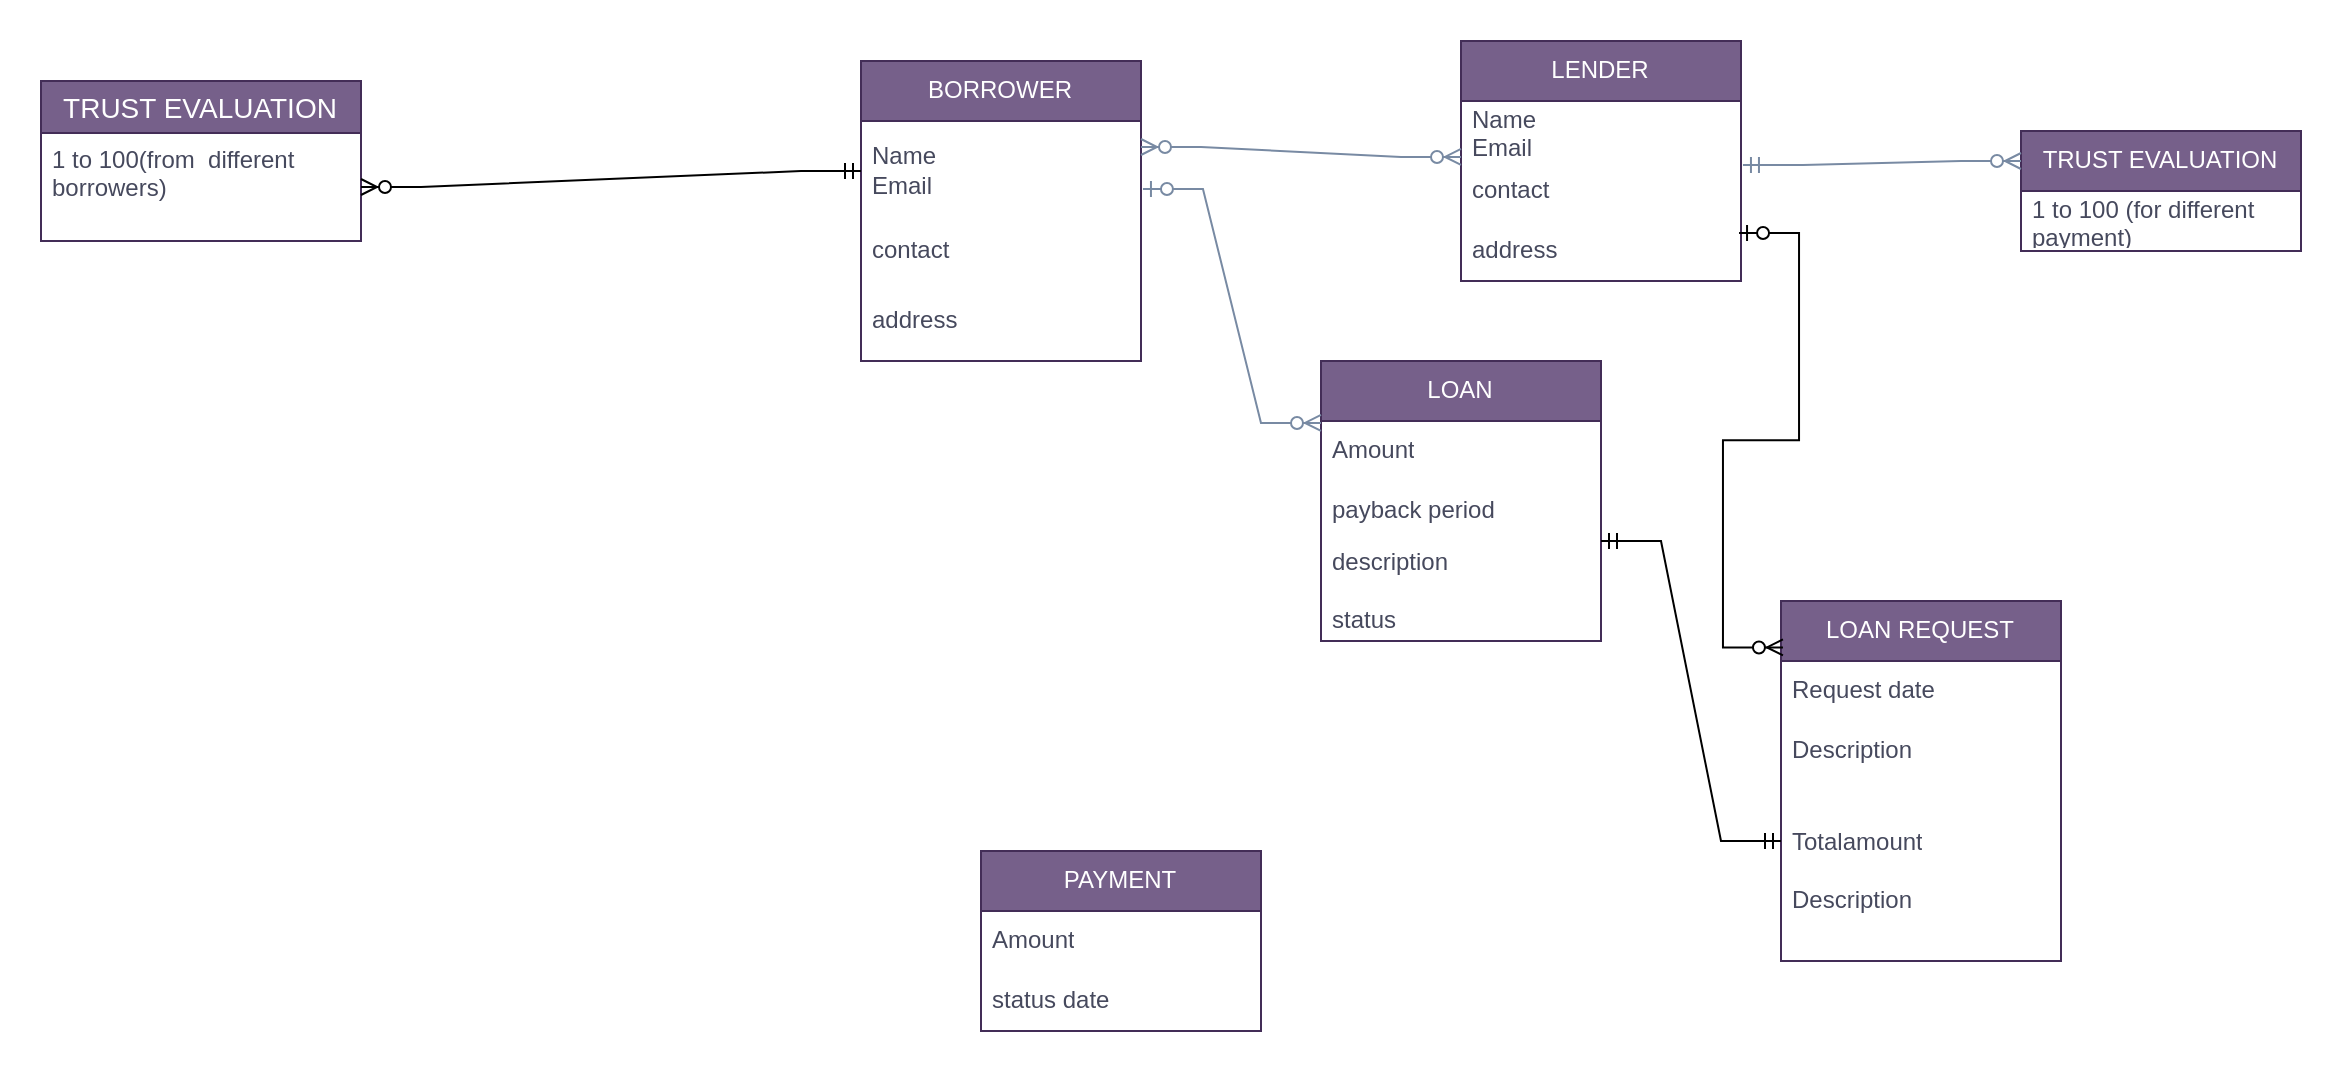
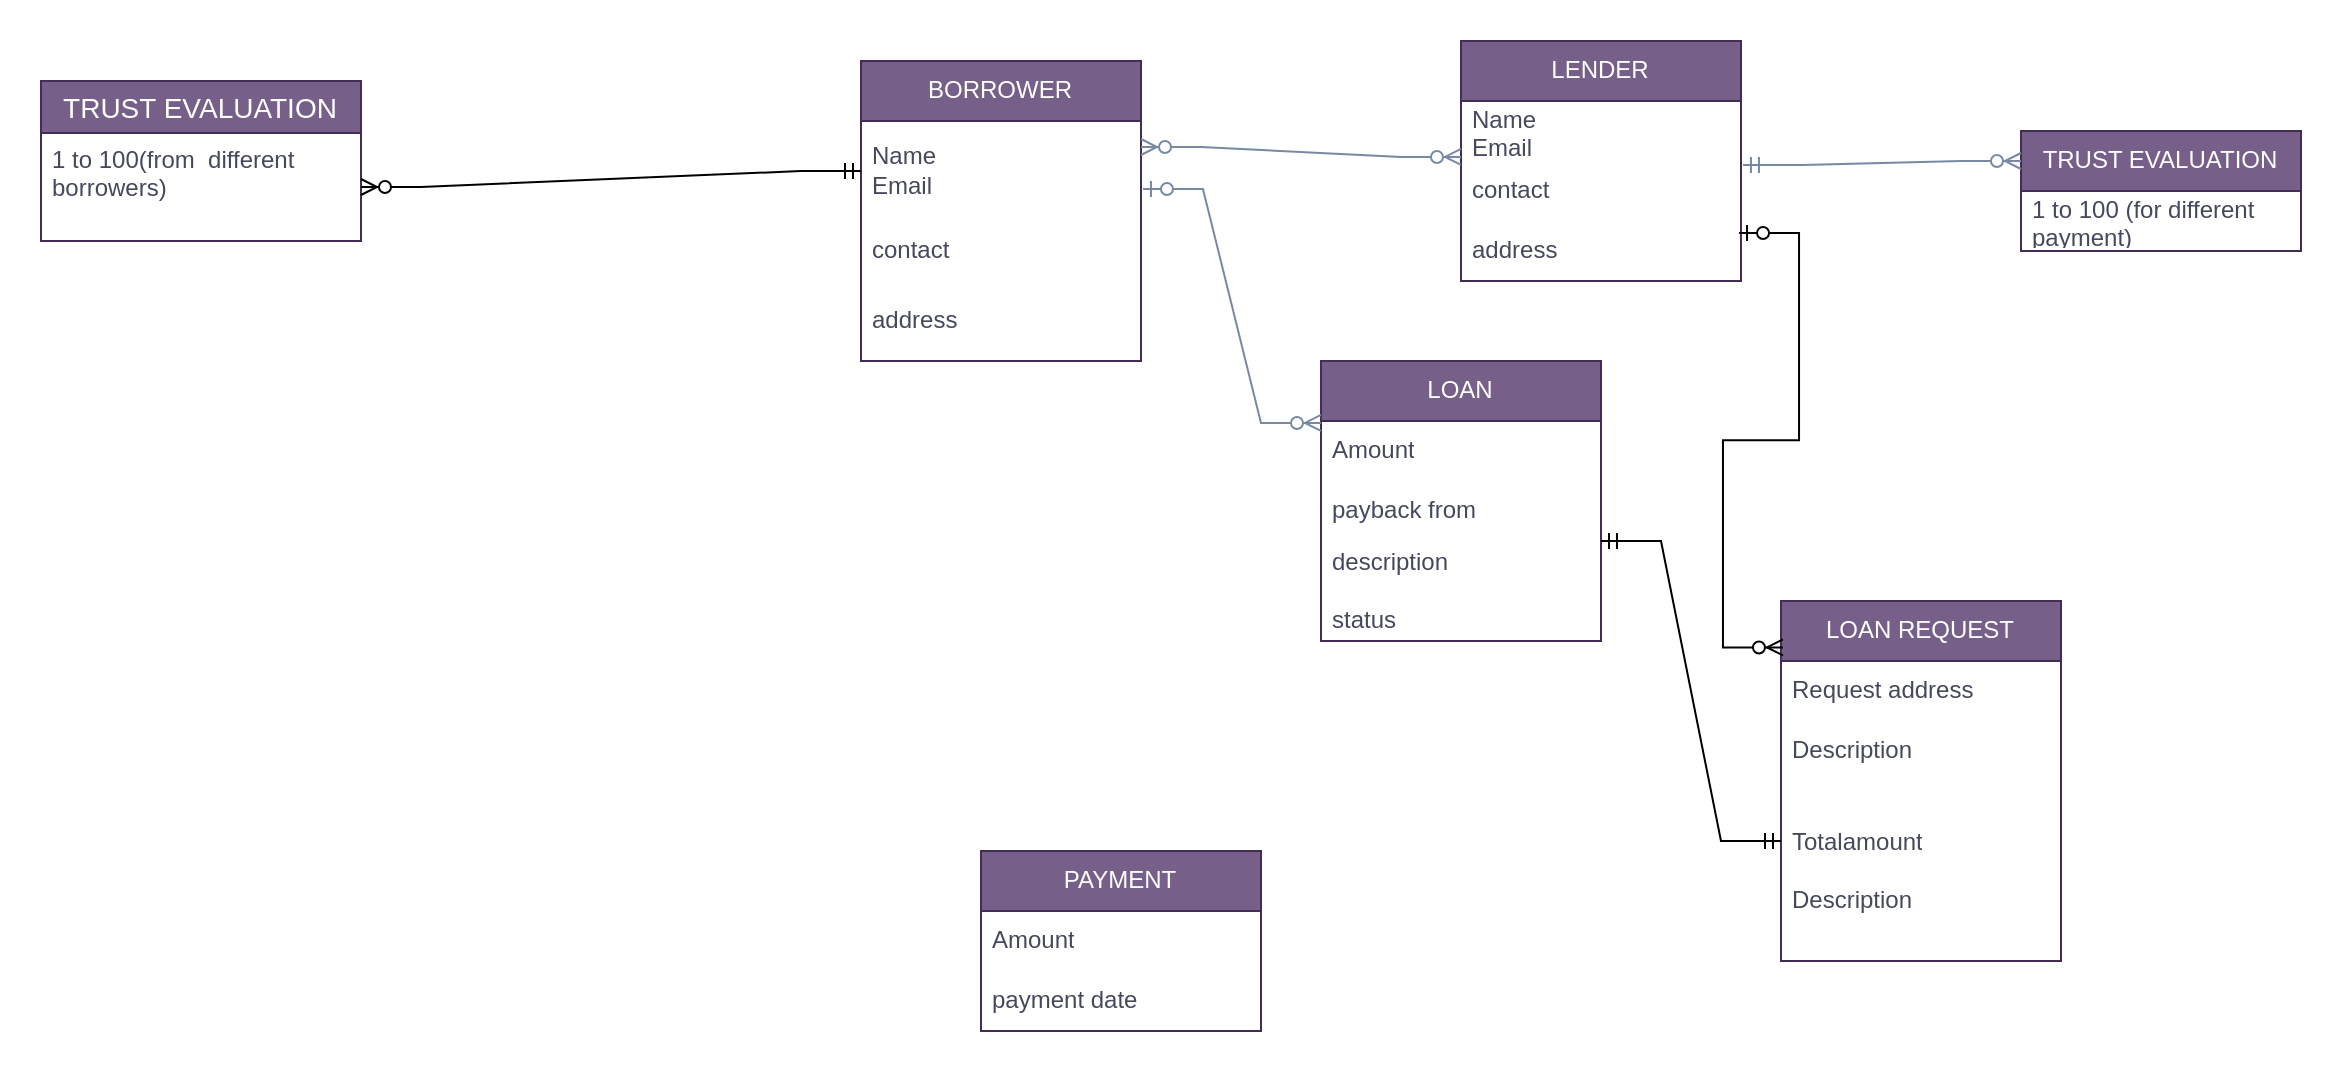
(1421, 511) -> (1411, 511)
(1871, 691) -> (1891, 691)
(1064, 1001) -> (1071, 1001)
